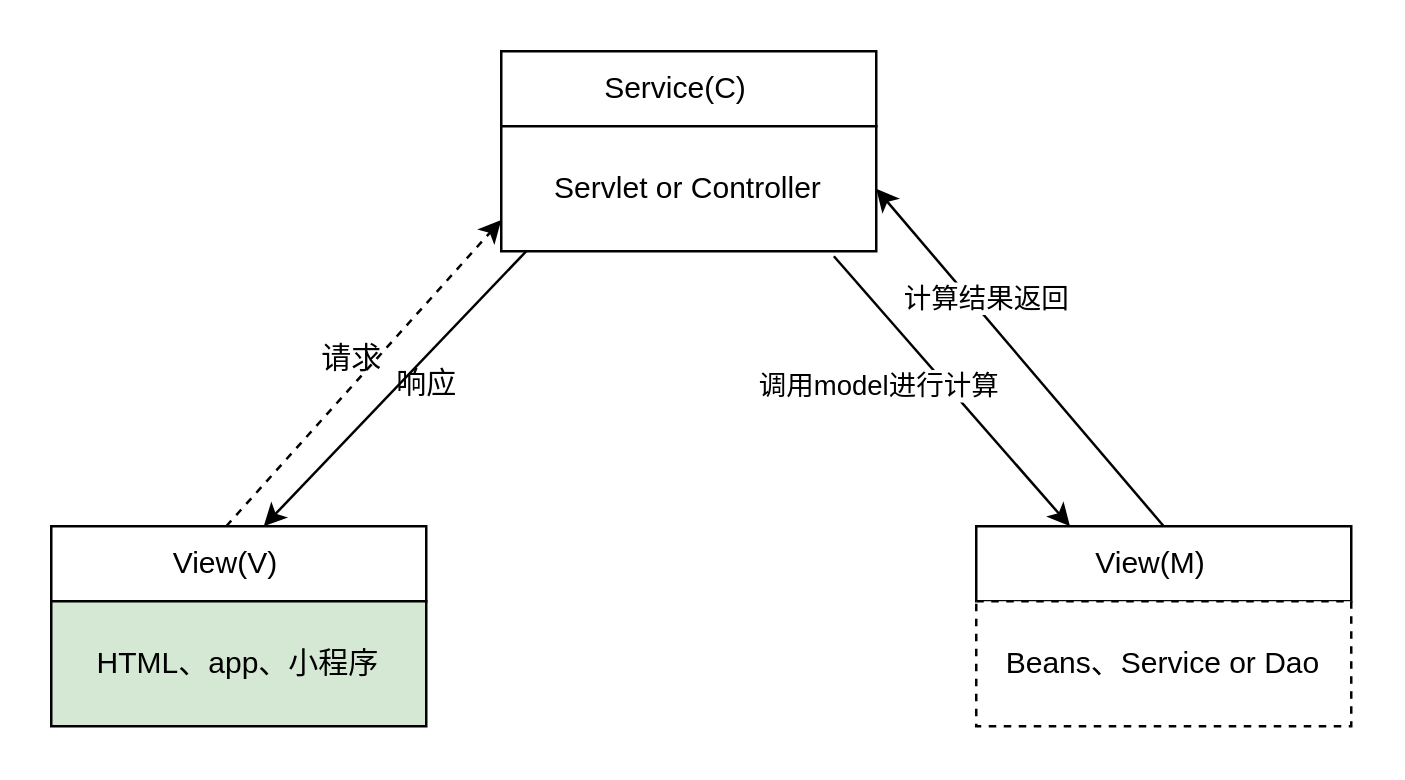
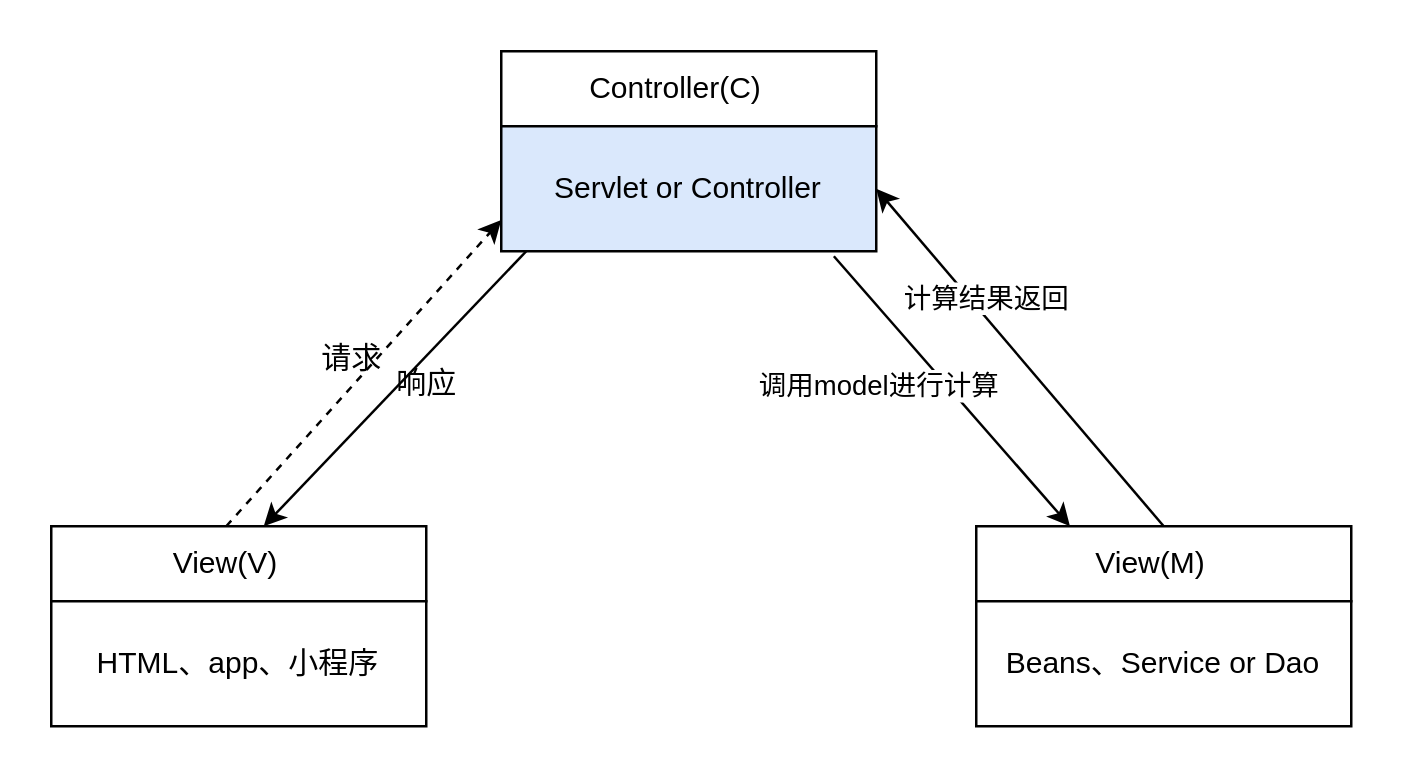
(676, 89) -> (676, 89)
(689, 189) -> (689, 189)
(239, 664) -> (239, 664)
(1164, 664) -> (1164, 664)
